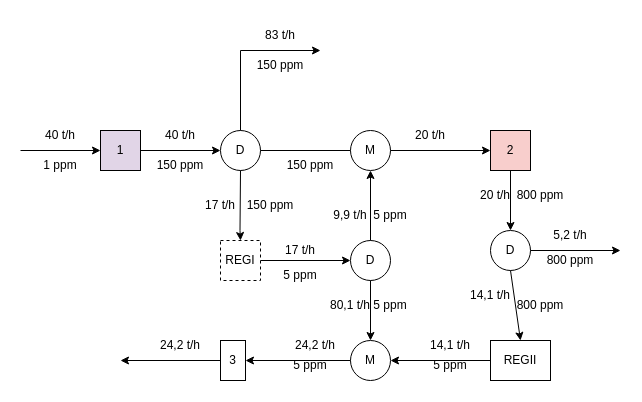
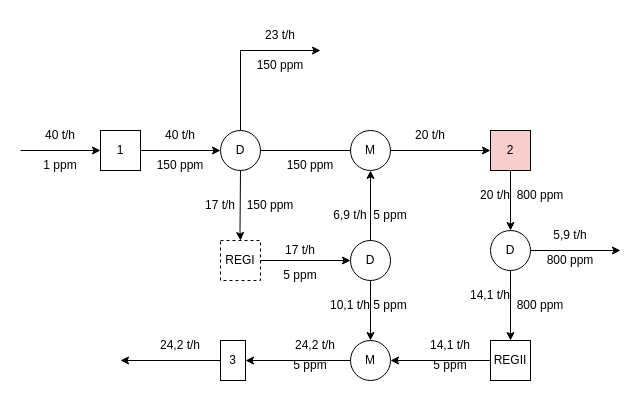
(281, 36) -> (281, 36)
(121, 151) -> (121, 151)
(351, 216) -> (351, 216)
(571, 236) -> (571, 236)
(351, 306) -> (351, 306)
(521, 361) -> (511, 361)
